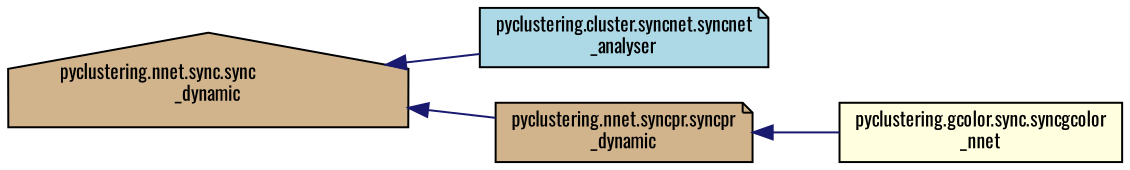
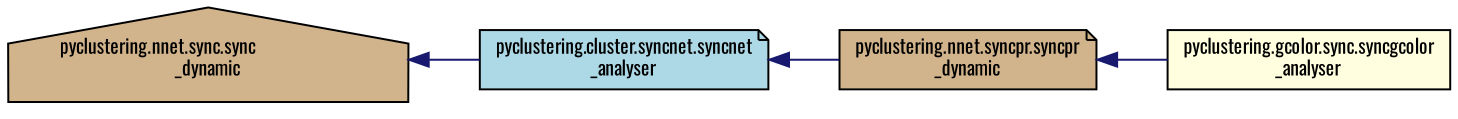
(462, 114) -> (814, 60)
(981, 132) -> (1309, 60)
